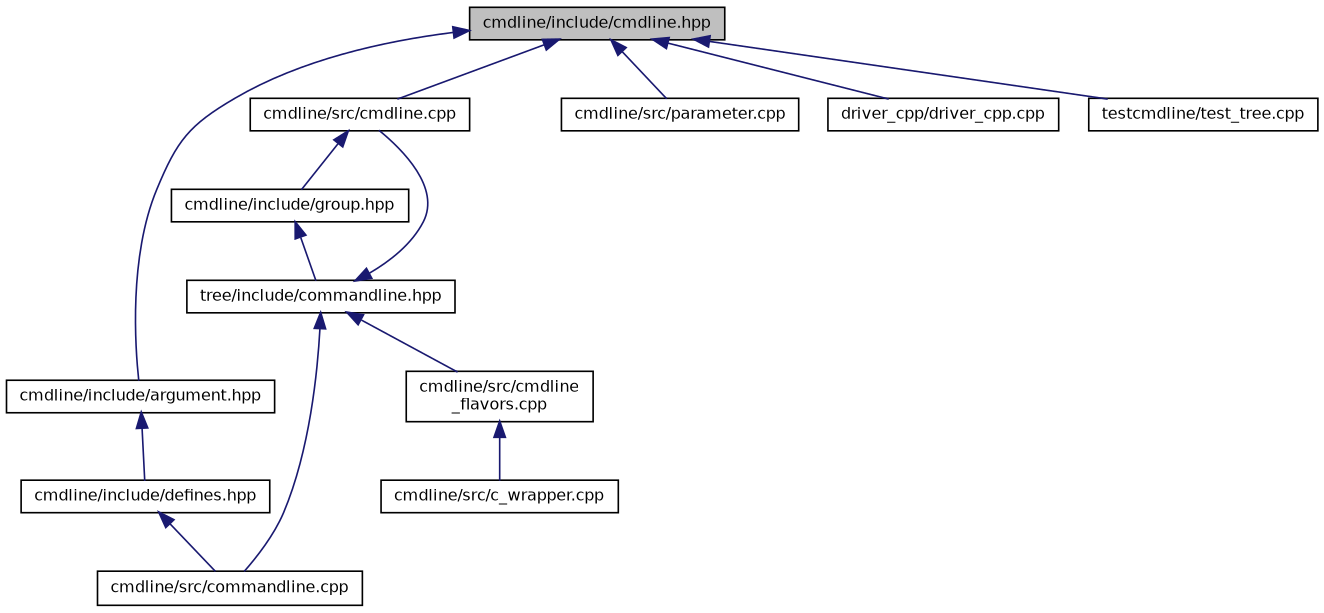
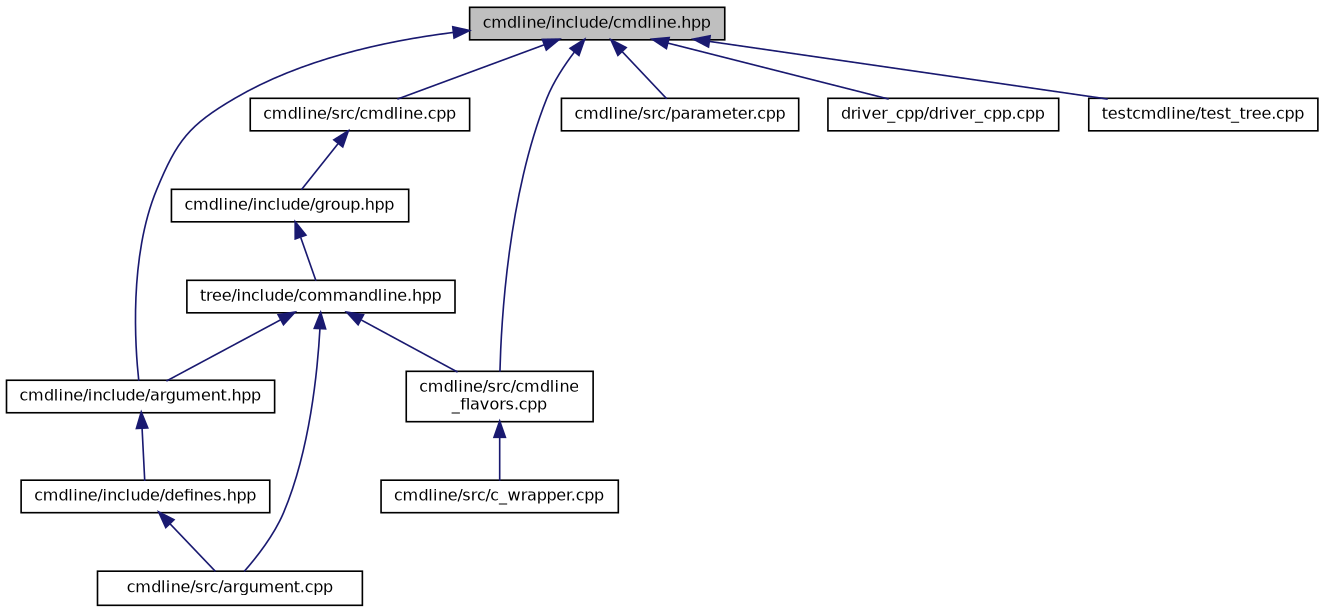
(427, 205) -> (224, 350)
none -> (517, 206)
(230, 588) -> (230, 588)
